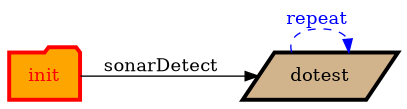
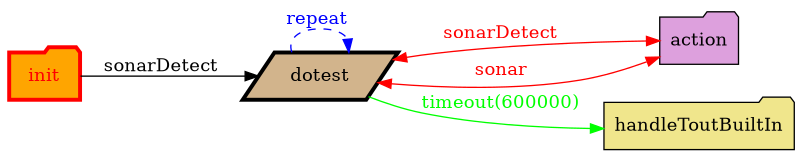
none -> (699, 41)
none -> (699, 126)
